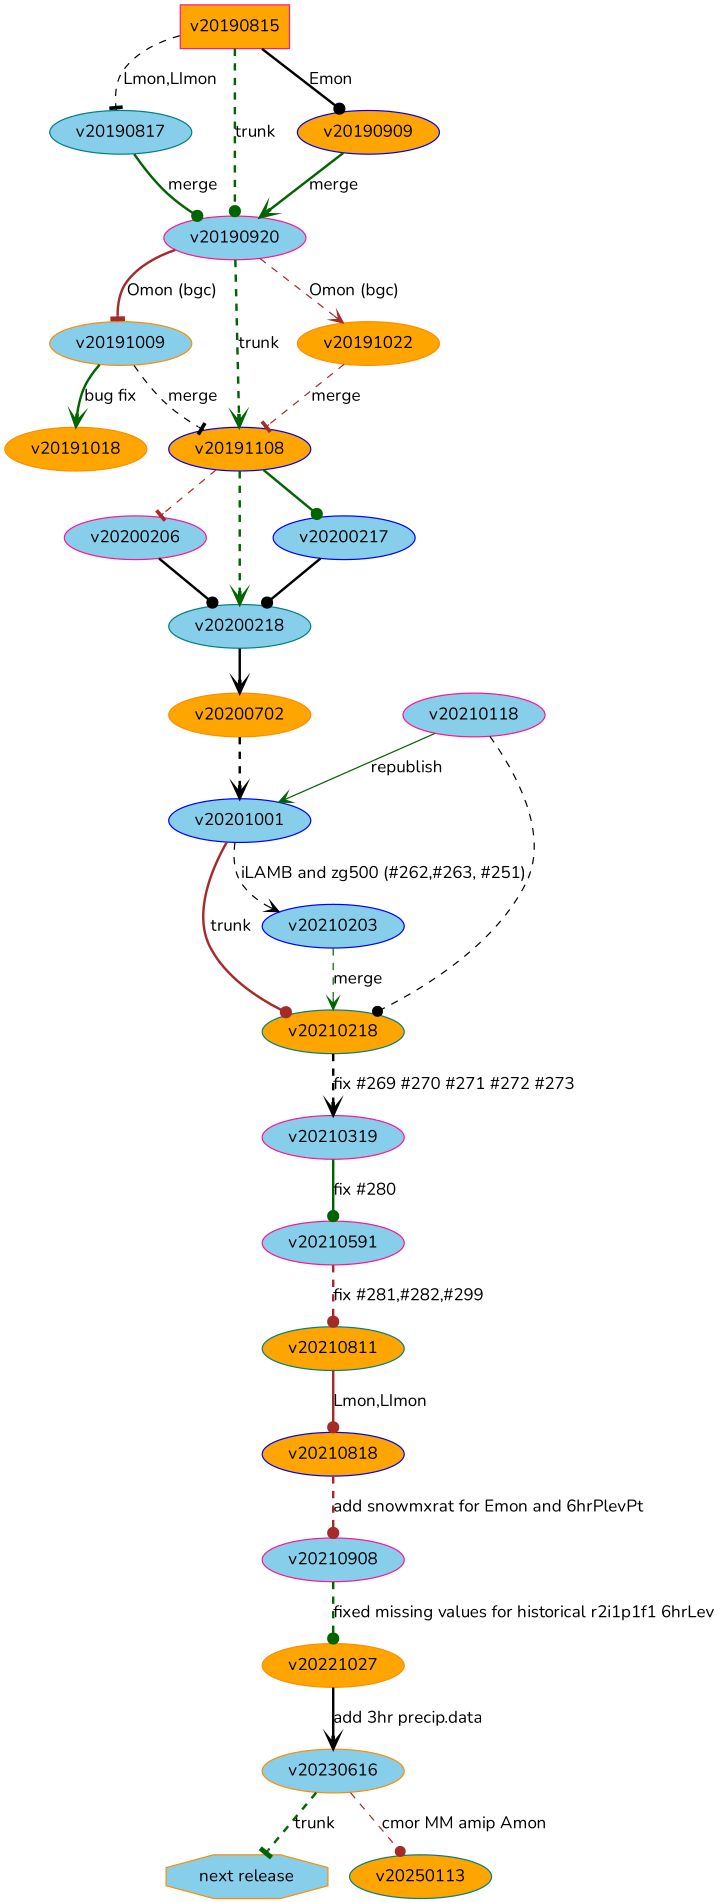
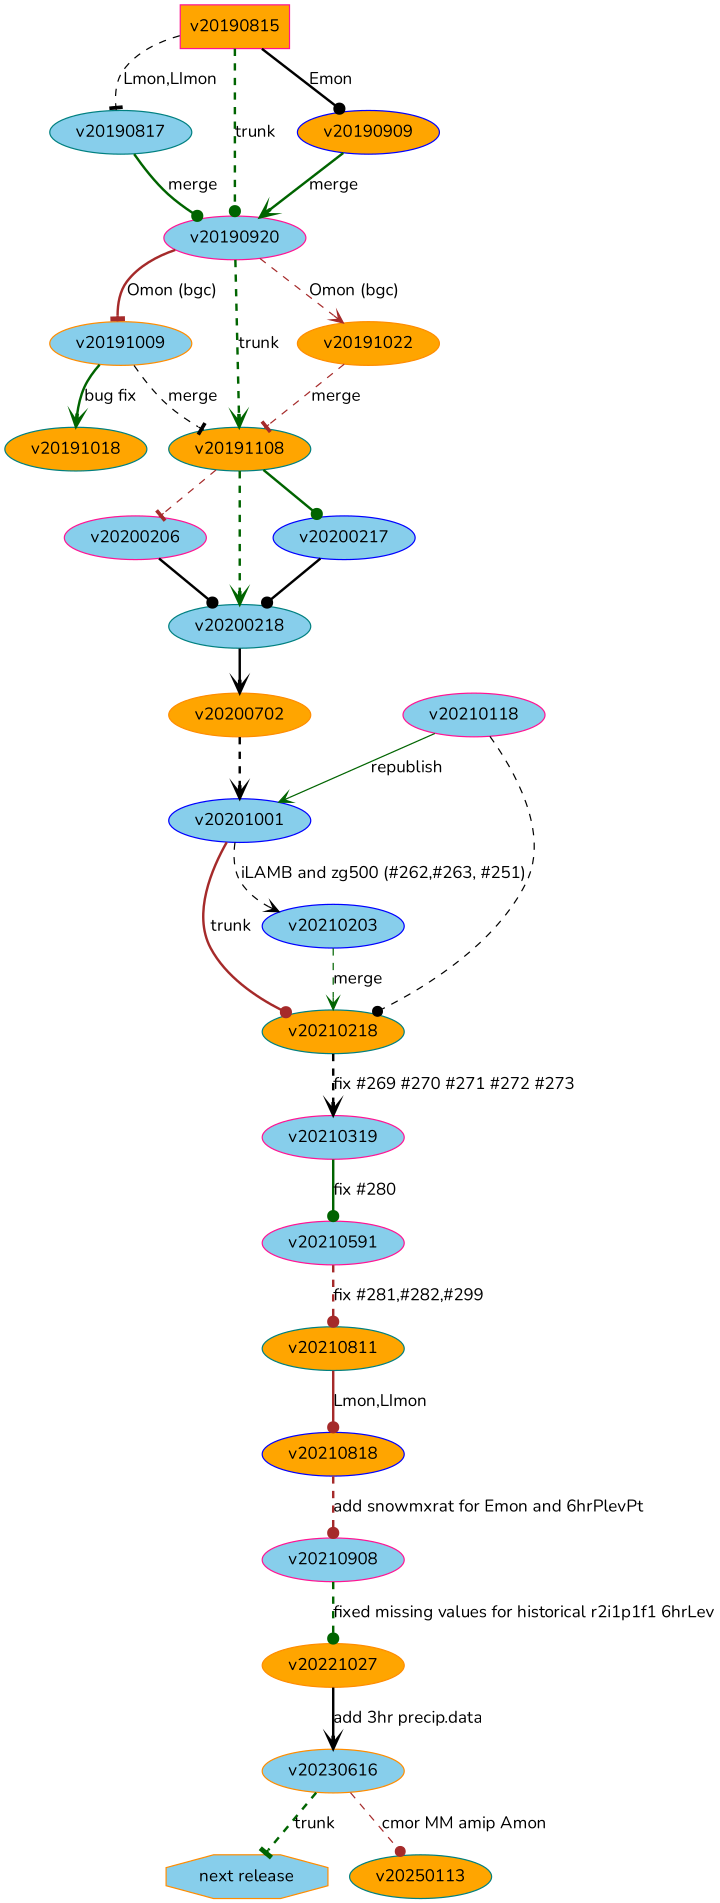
(76, 449) -> (76, 449)
(240, 449) -> (240, 449)
